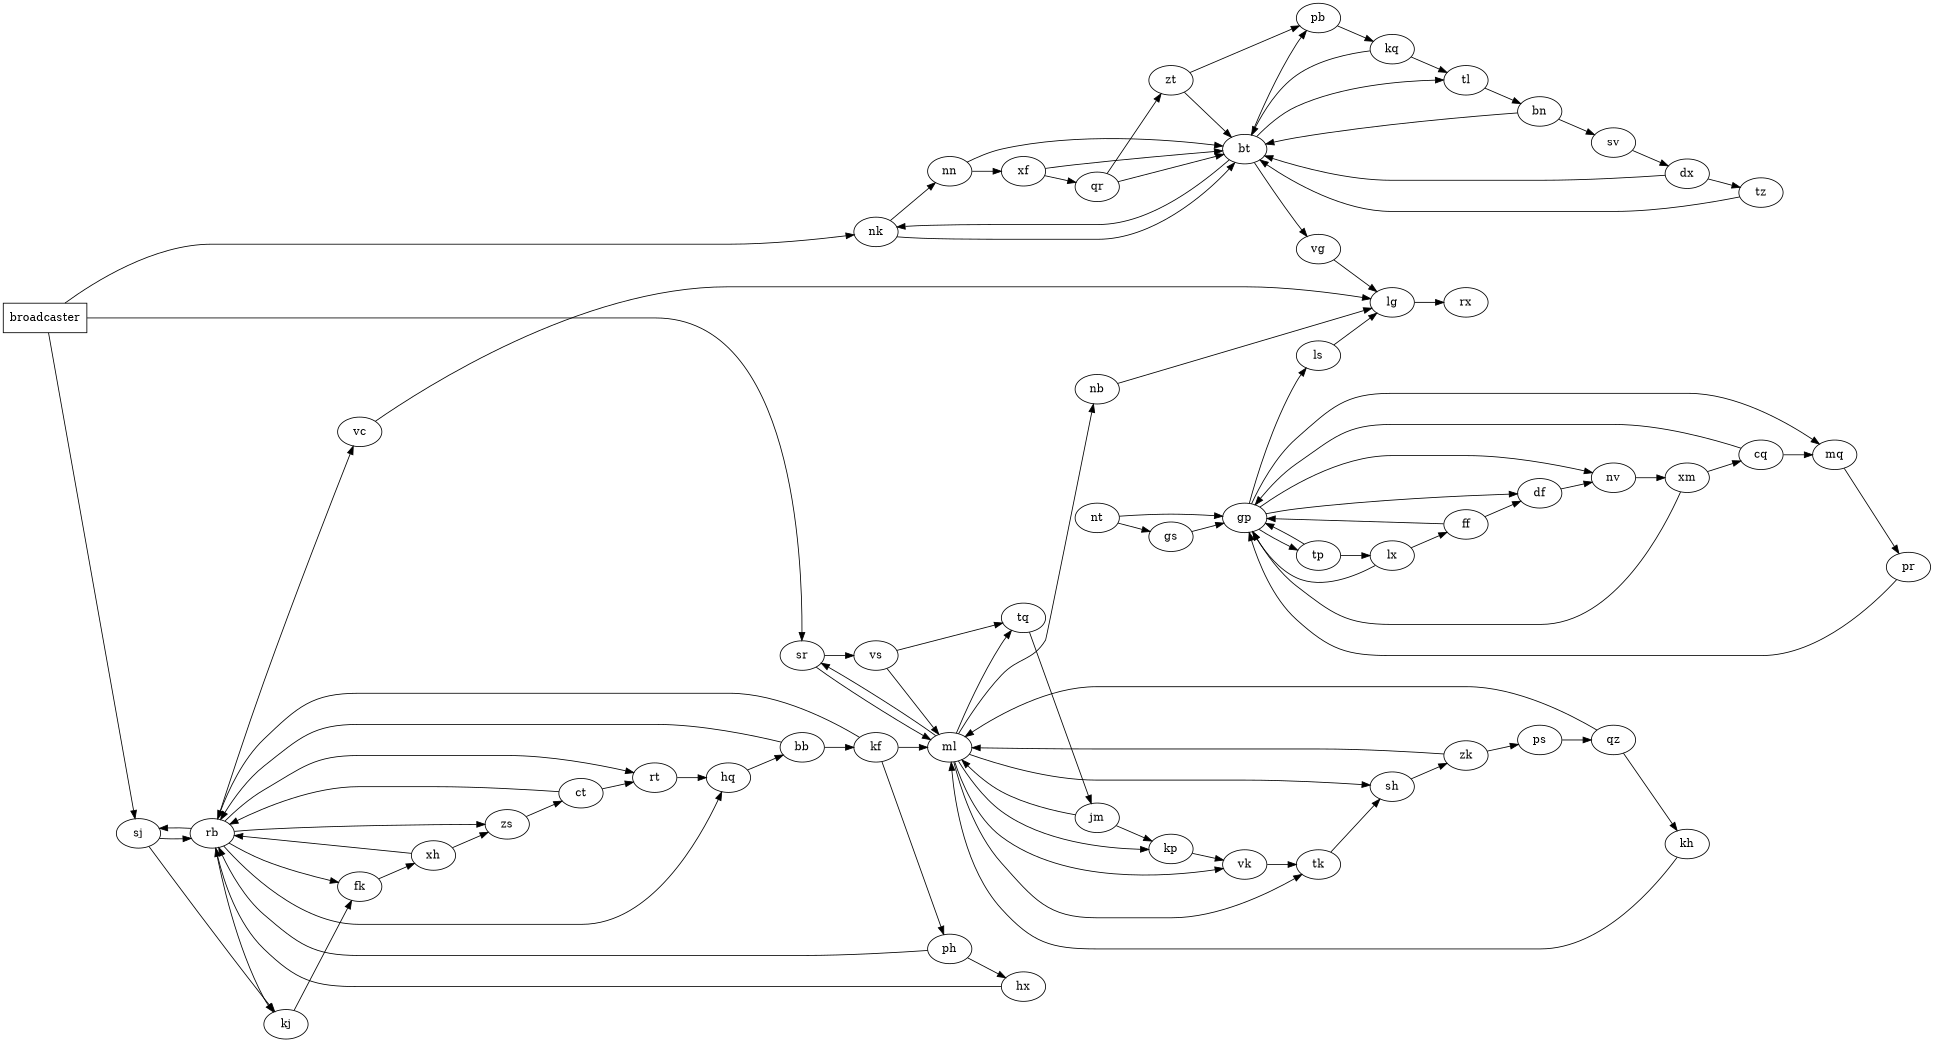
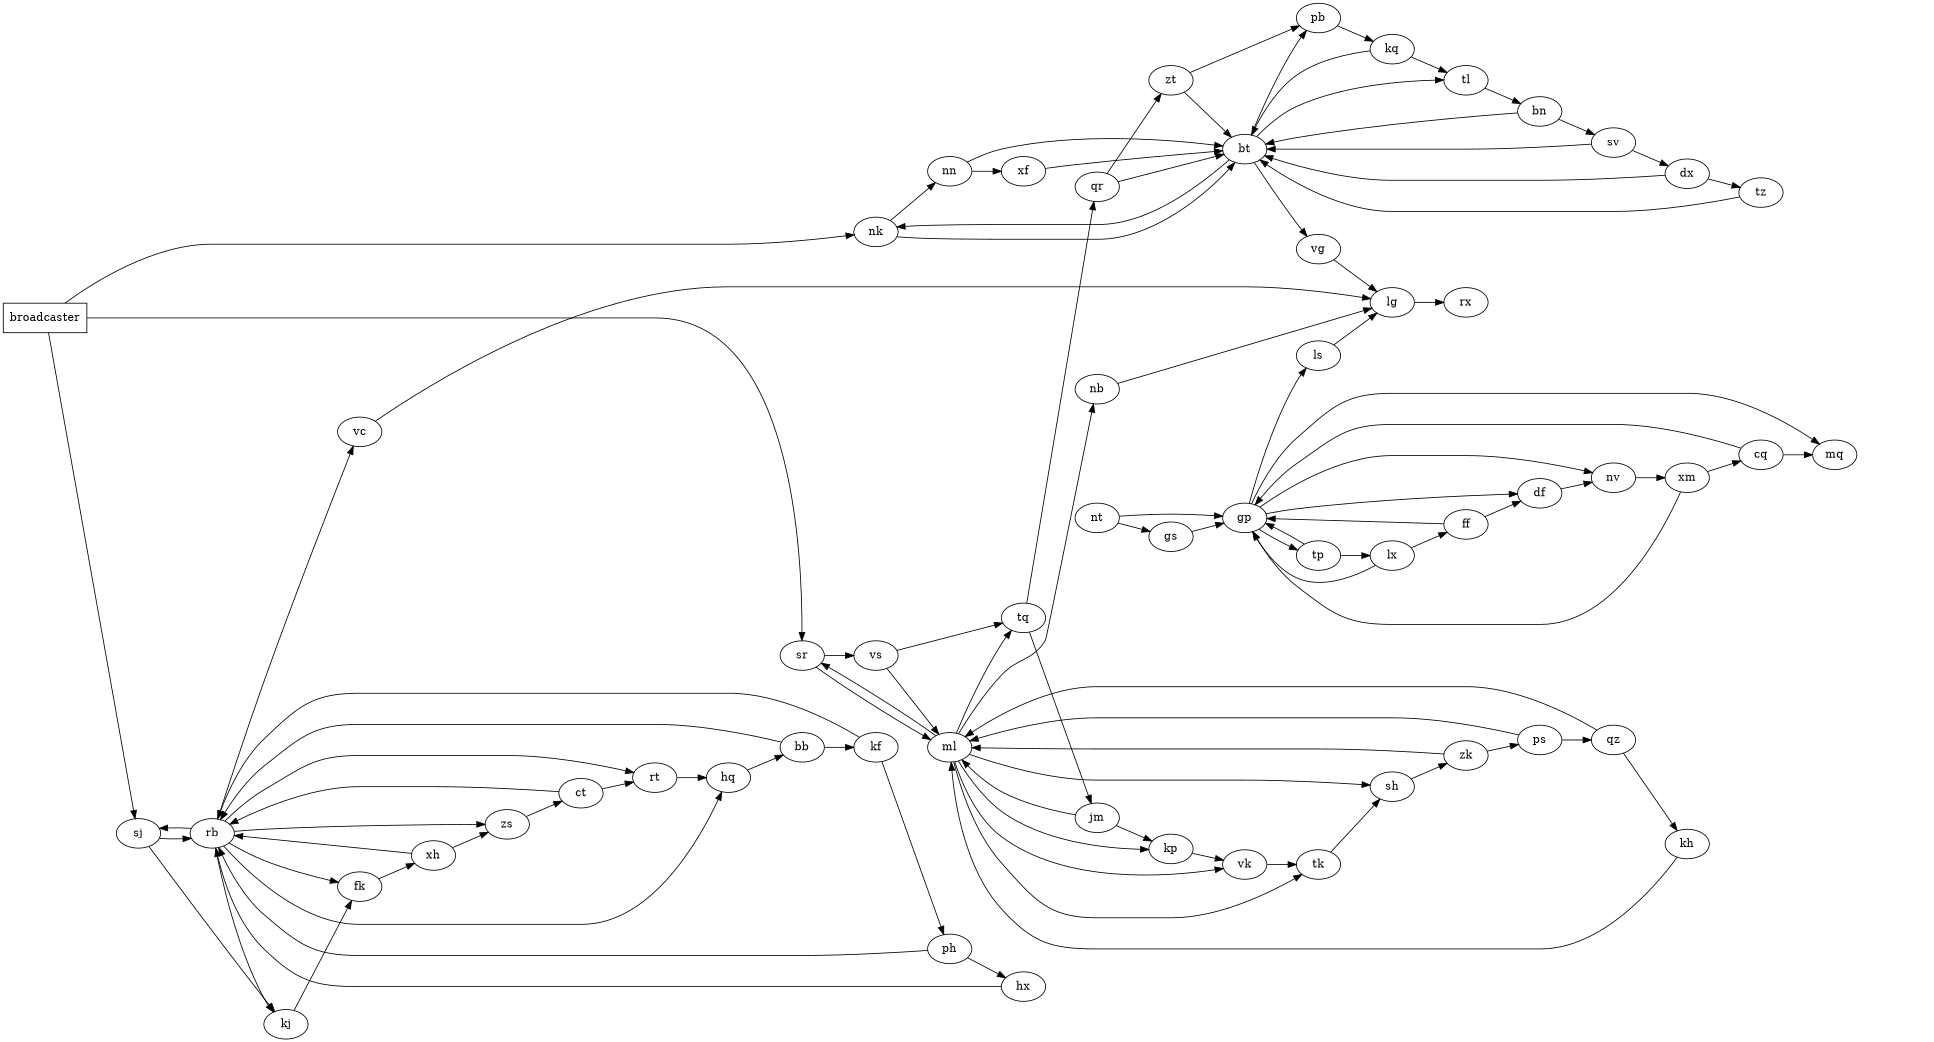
none -> (1433, 149)
(1056, 178) -> (1060, 406)
(1908, 567) -> none
(909, 747) -> (1248, 718)
